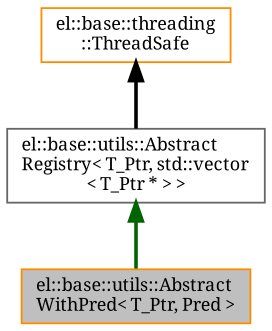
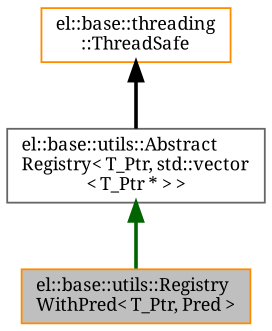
(136, 296) -> (136, 296)
